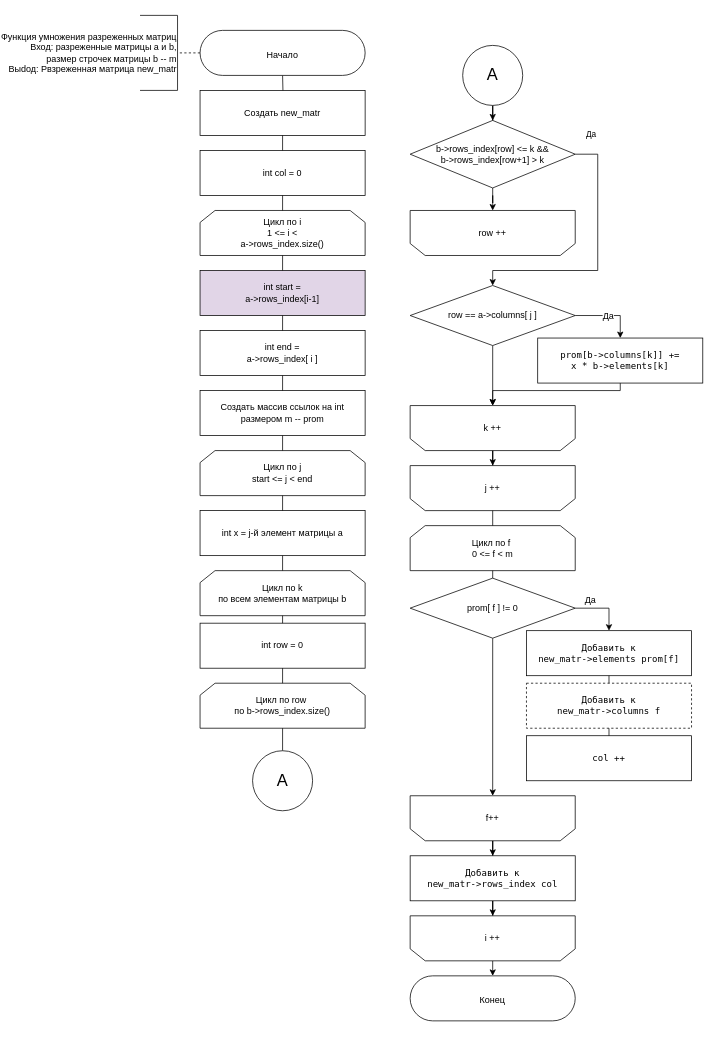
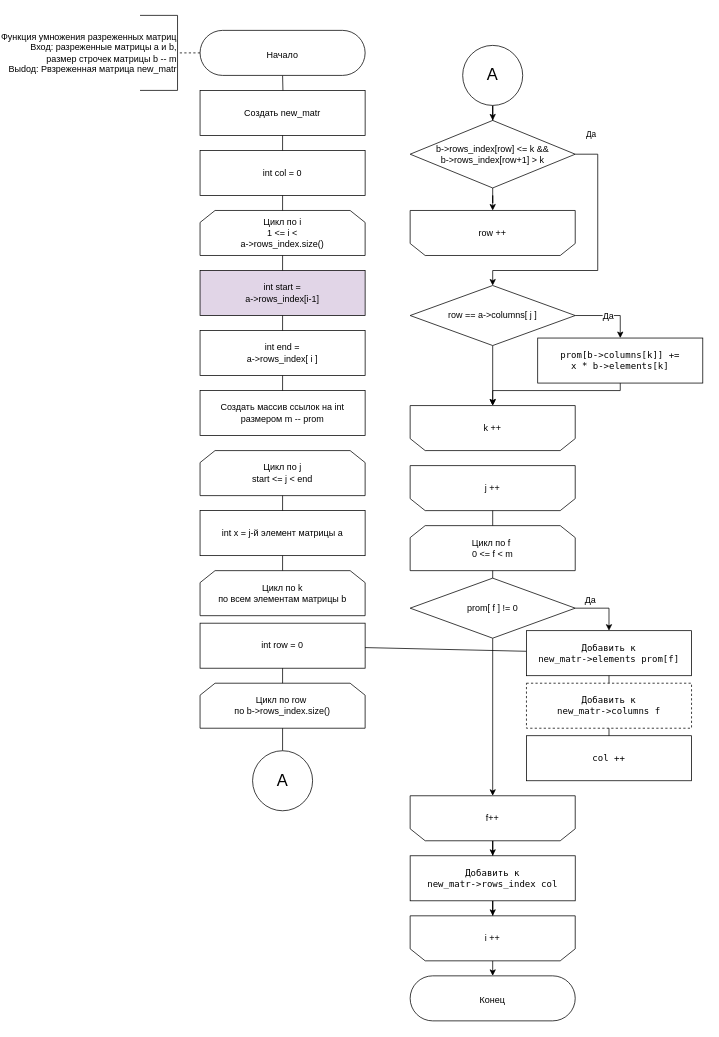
(282, 443) -> none
(492, 460) -> none
(282, 620) -> (445, 649)
